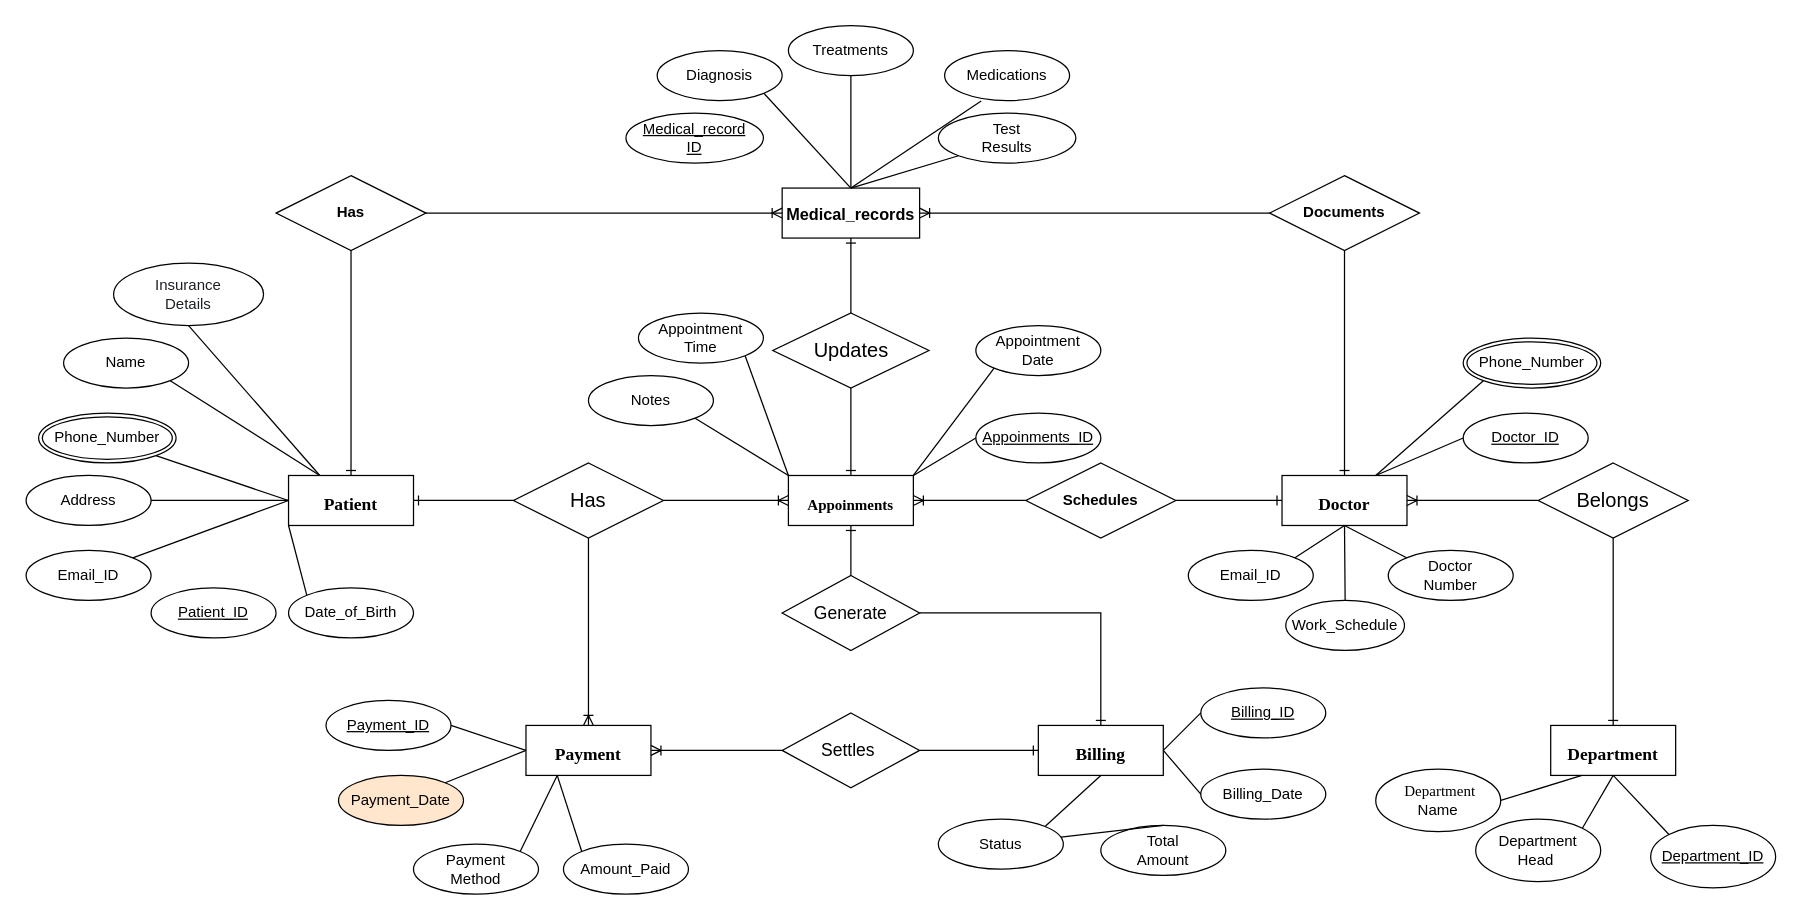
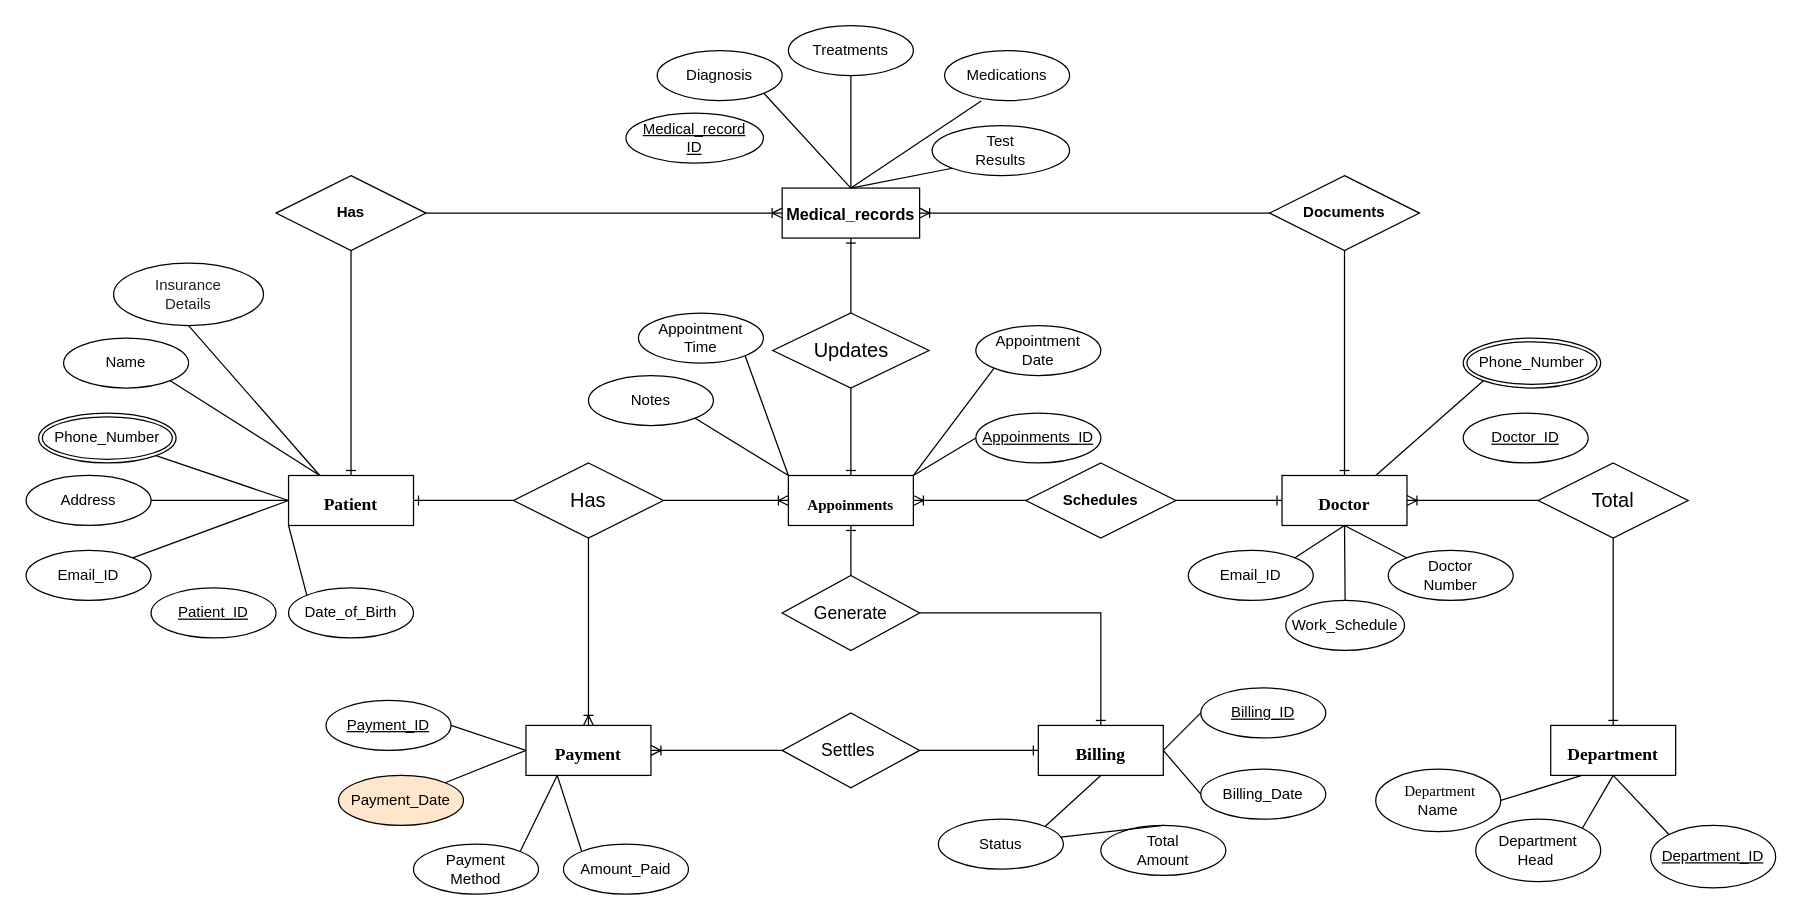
(1007, 138) -> (1001, 151)
(1422, 456) -> none
(1613, 501) -> (1613, 501)
